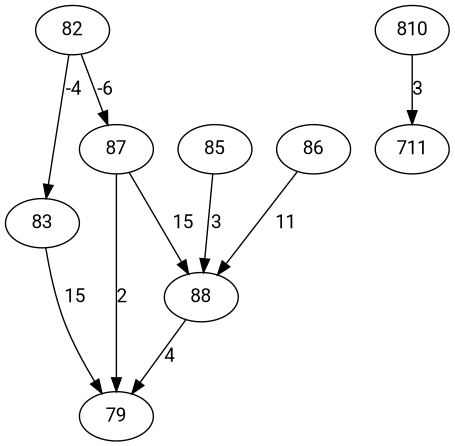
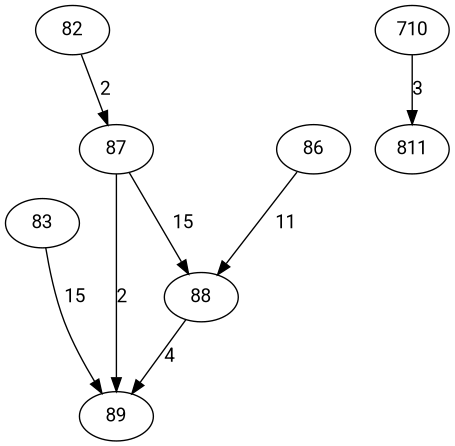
(412, 30) -> (412, 30)
(105, 90) -> (105, 90)
(59, 120) -> none
(215, 149) -> none
(412, 149) -> (412, 149)
(116, 416) -> (116, 416)
